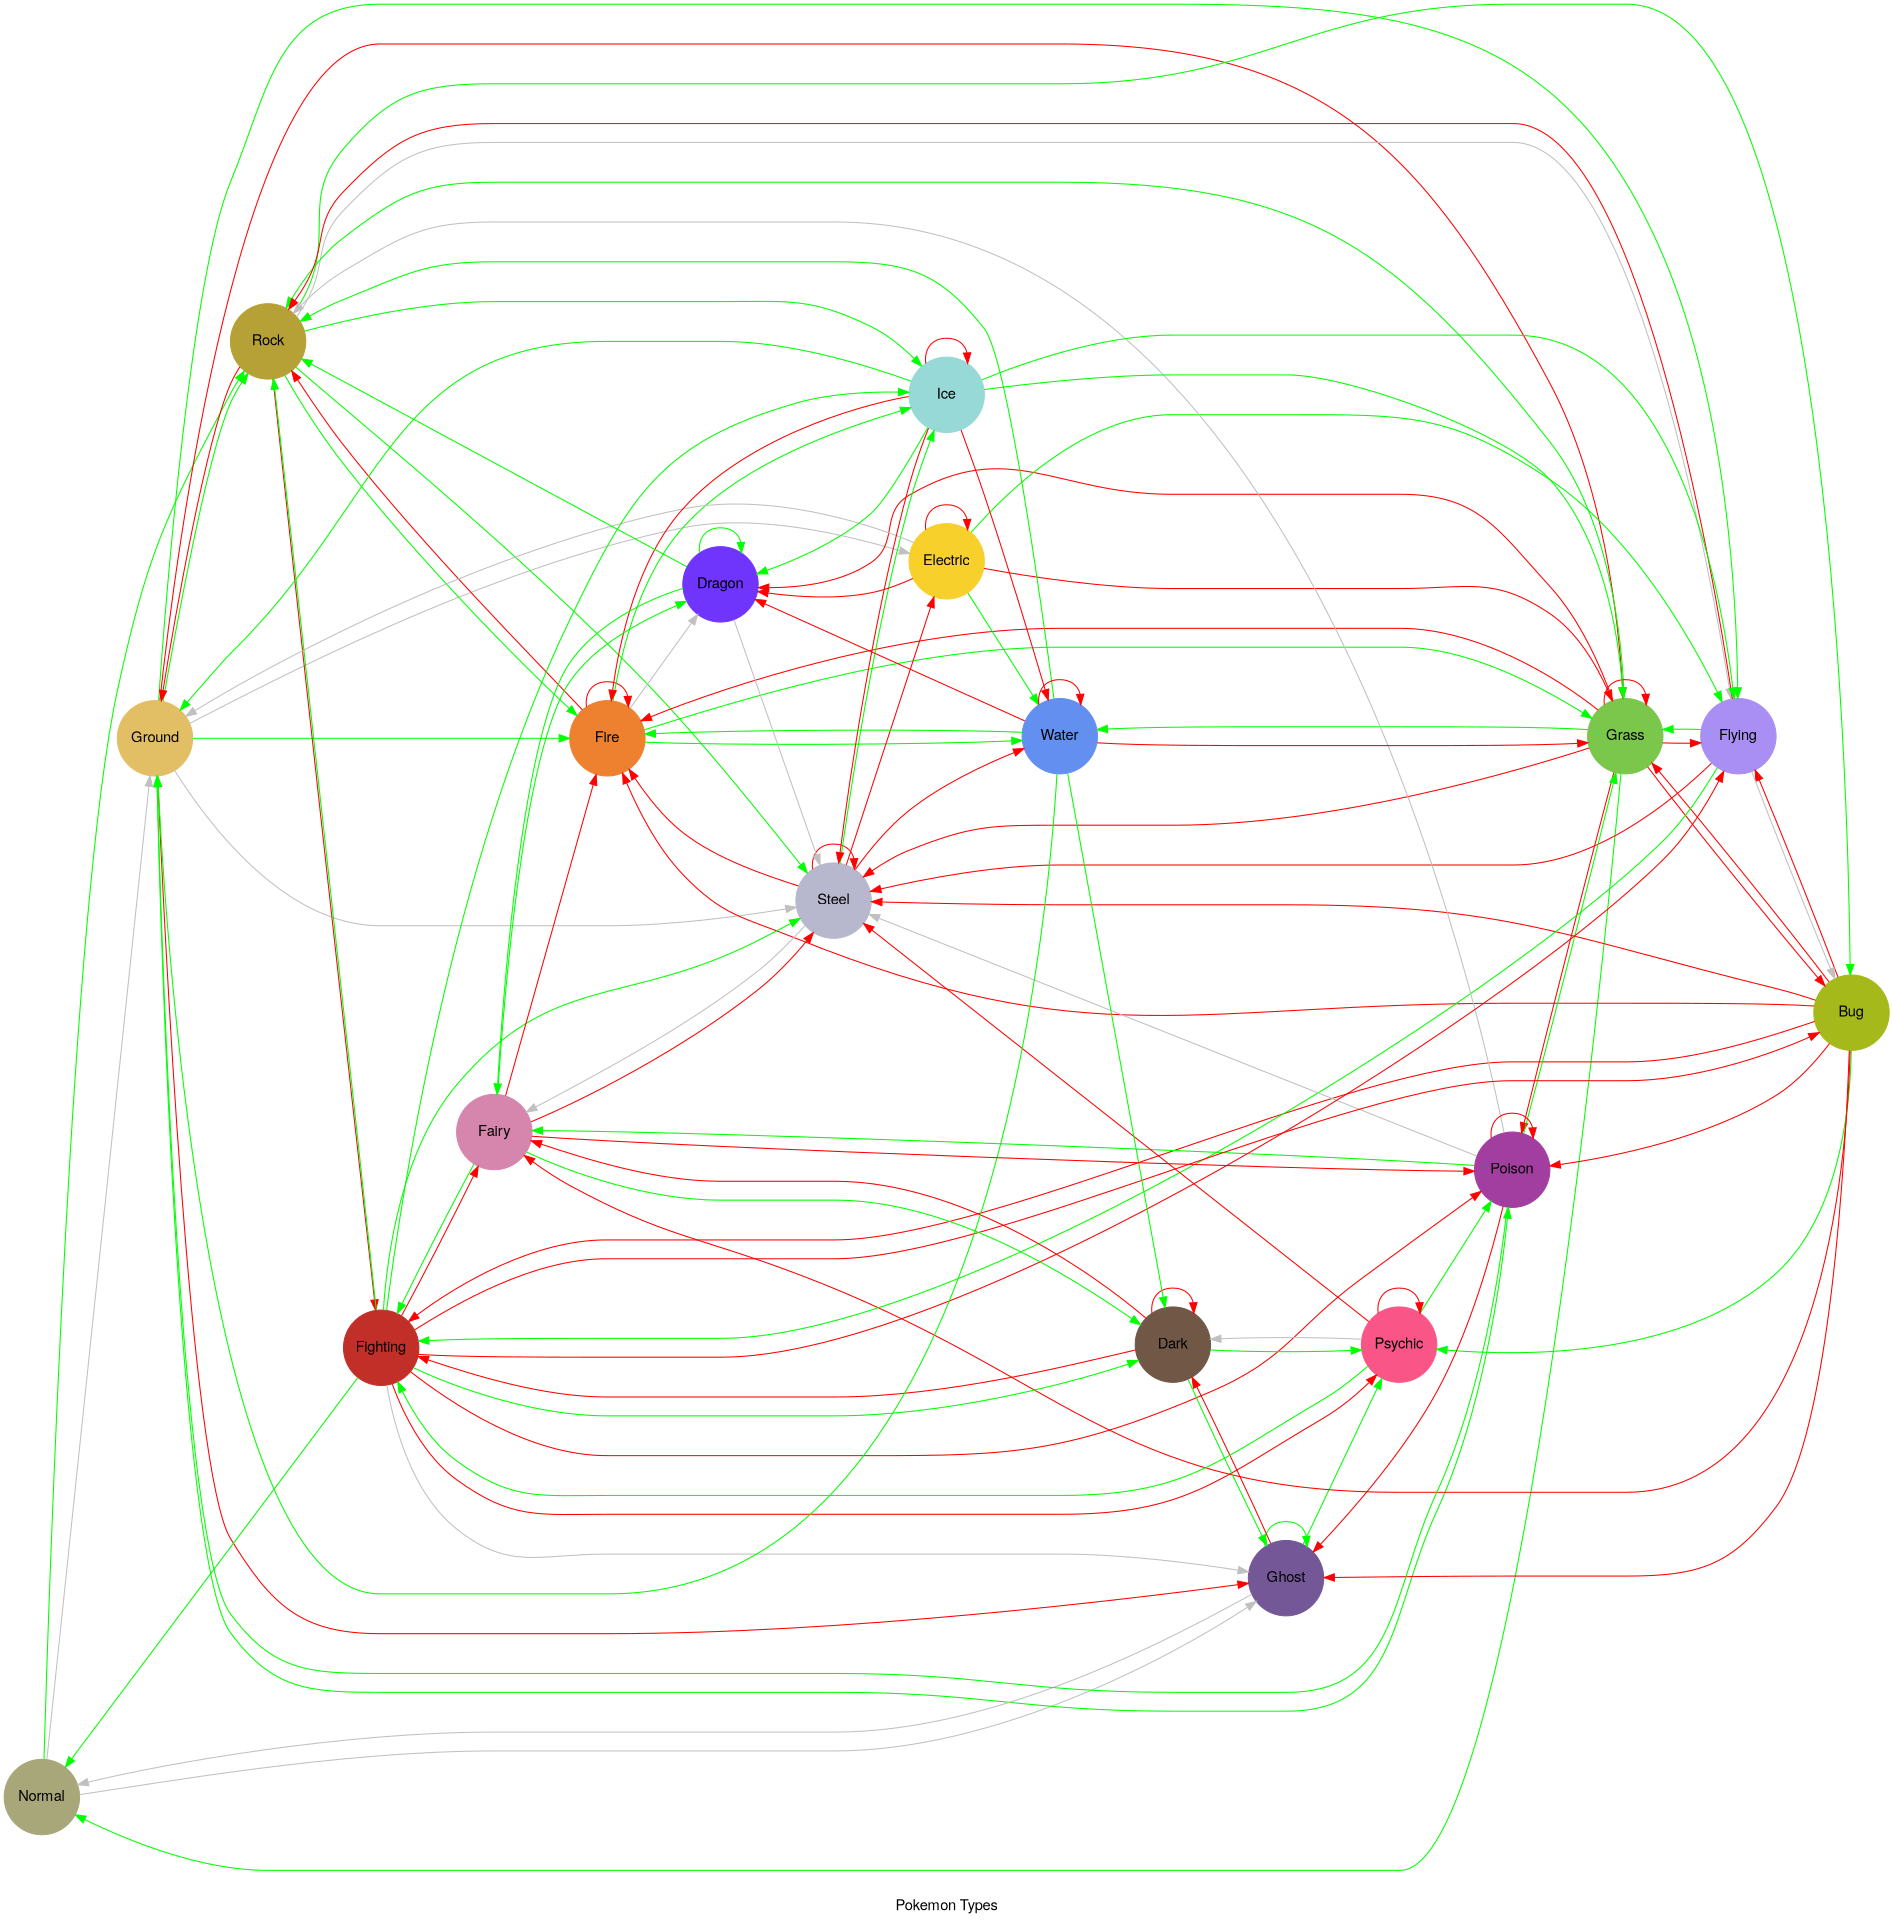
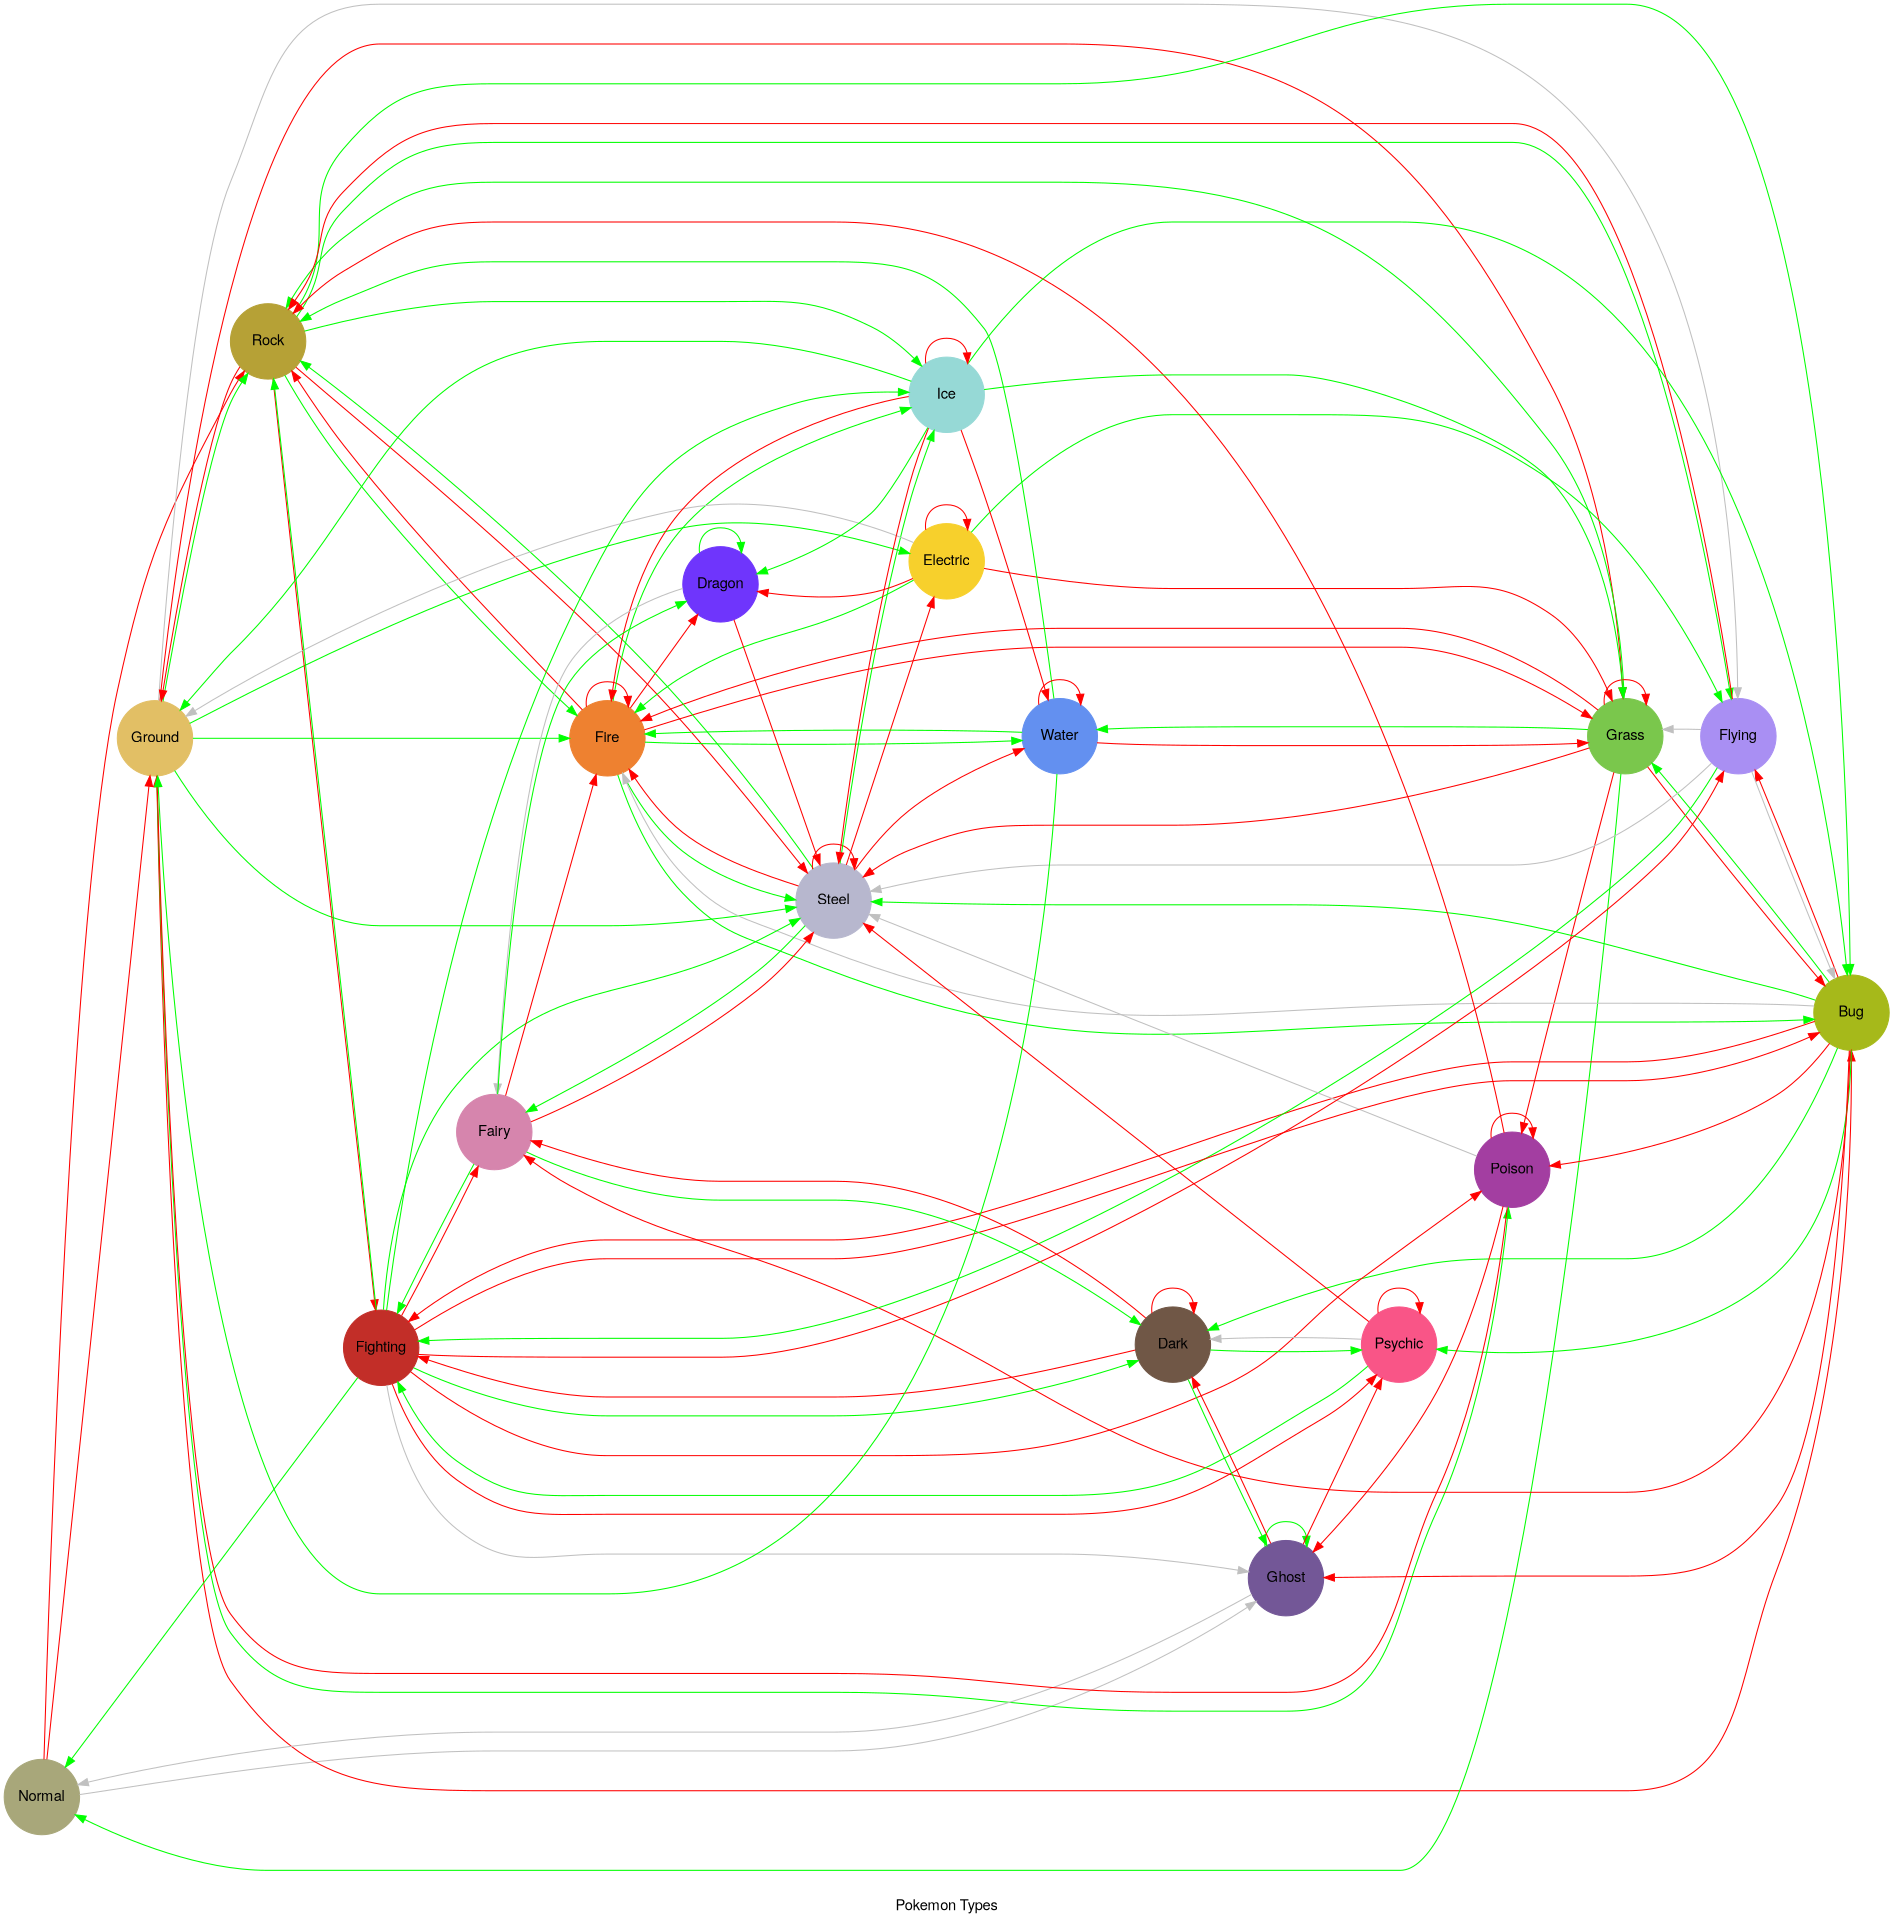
(906, 4) -> (906, 4)
(1163, 142) -> (1163, 142)
(1469, 335) -> (1605, 308)
(1131, 345) -> (1131, 345)
(499, 465) -> (593, 611)
(1215, 494) -> none
(515, 576) -> (515, 576)
(563, 601) -> (563, 601)
(999, 642) -> (775, 637)
(1116, 647) -> (1116, 647)
(882, 656) -> none
(661, 665) -> (661, 665)
(551, 705) -> (551, 705)
(1687, 729) -> (1687, 729)
(775, 737) -> (775, 737)
(1676, 743) -> none
none -> (689, 855)
(1310, 865) -> (1310, 865)
(1745, 876) -> (1745, 876)
(1354, 906) -> (1354, 906)
(450, 926) -> (450, 926)
(1569, 959) -> none
(1180, 1015) -> (1180, 1015)
(678, 1027) -> (678, 1027)
none -> (1129, 1033)
(1115, 1035) -> (1575, 1259)
(77, 1057) -> (77, 1057)
(1009, 1144) -> none
(974, 1157) -> none
(1453, 1262) -> none
(98, 1273) -> (98, 1273)
(1340, 1466) -> (1340, 1466)
(333, 1629) -> (859, 1791)
(616, 1673) -> (616, 1673)
